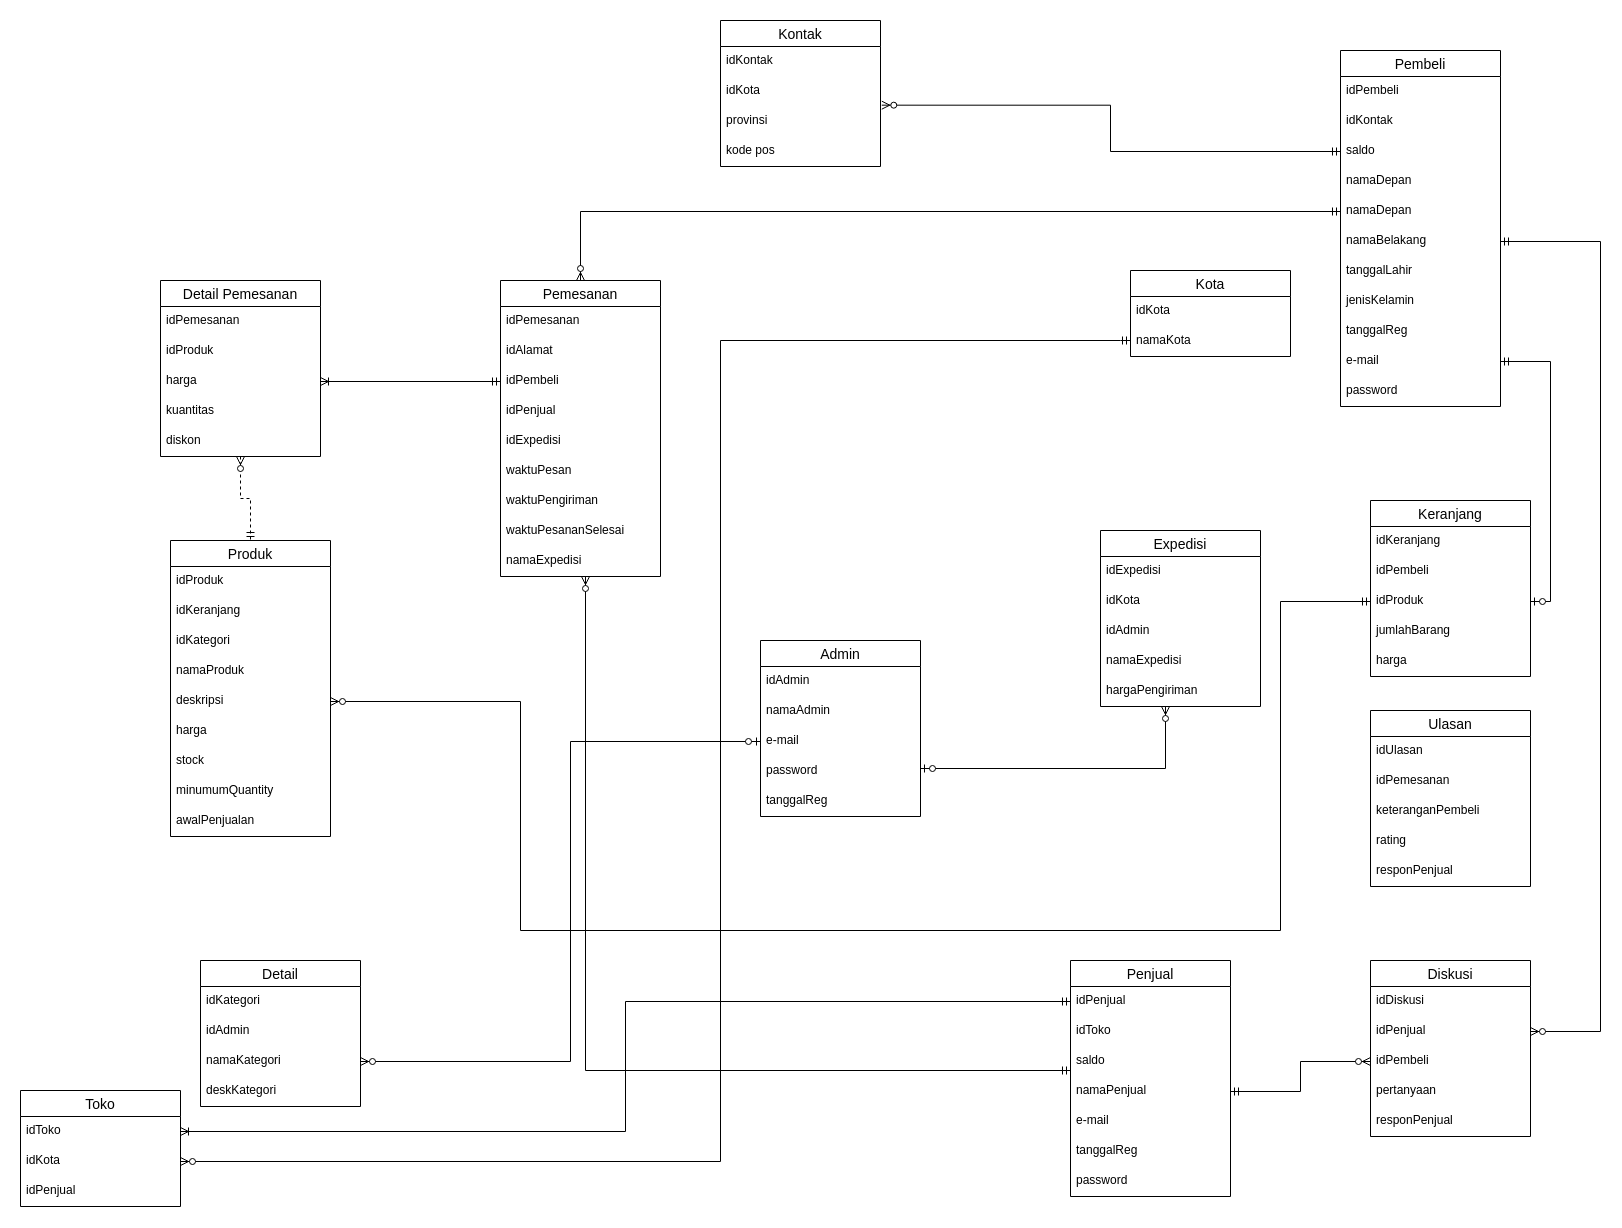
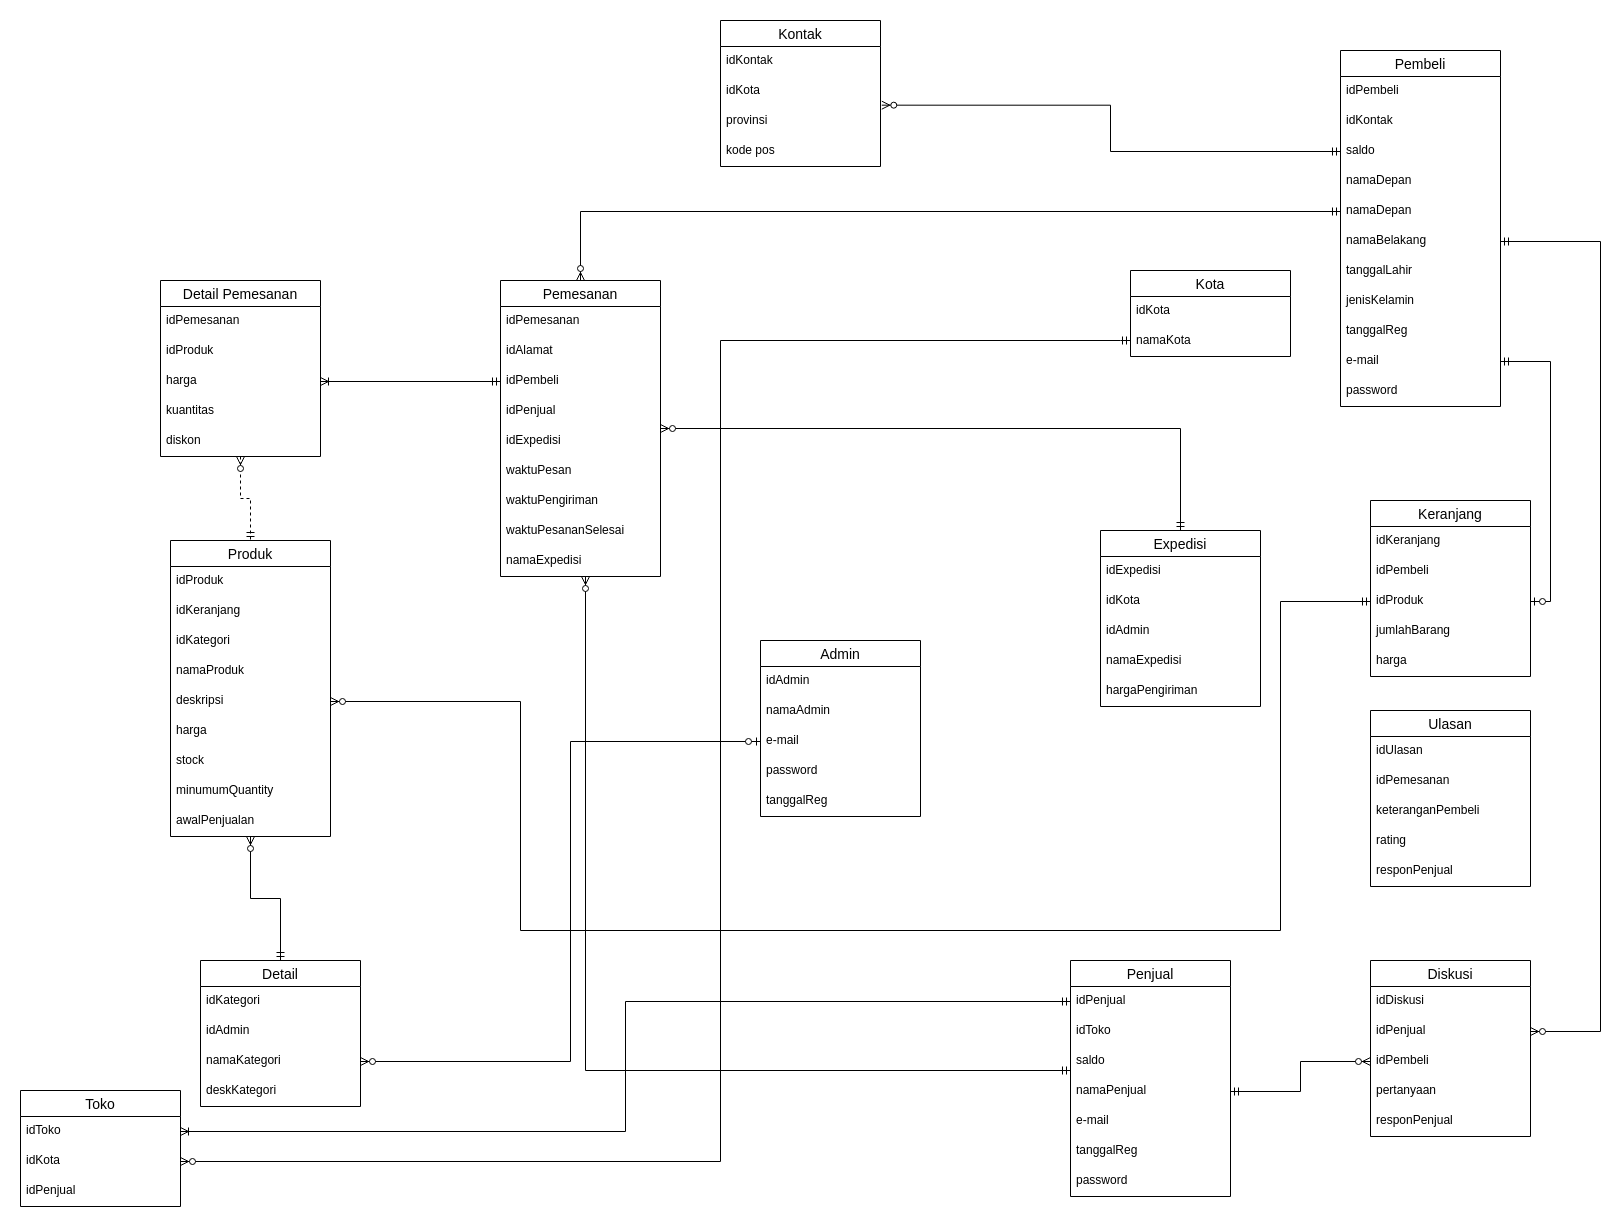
none -> (972, 429)
(1074, 769) -> none
none -> (267, 899)
